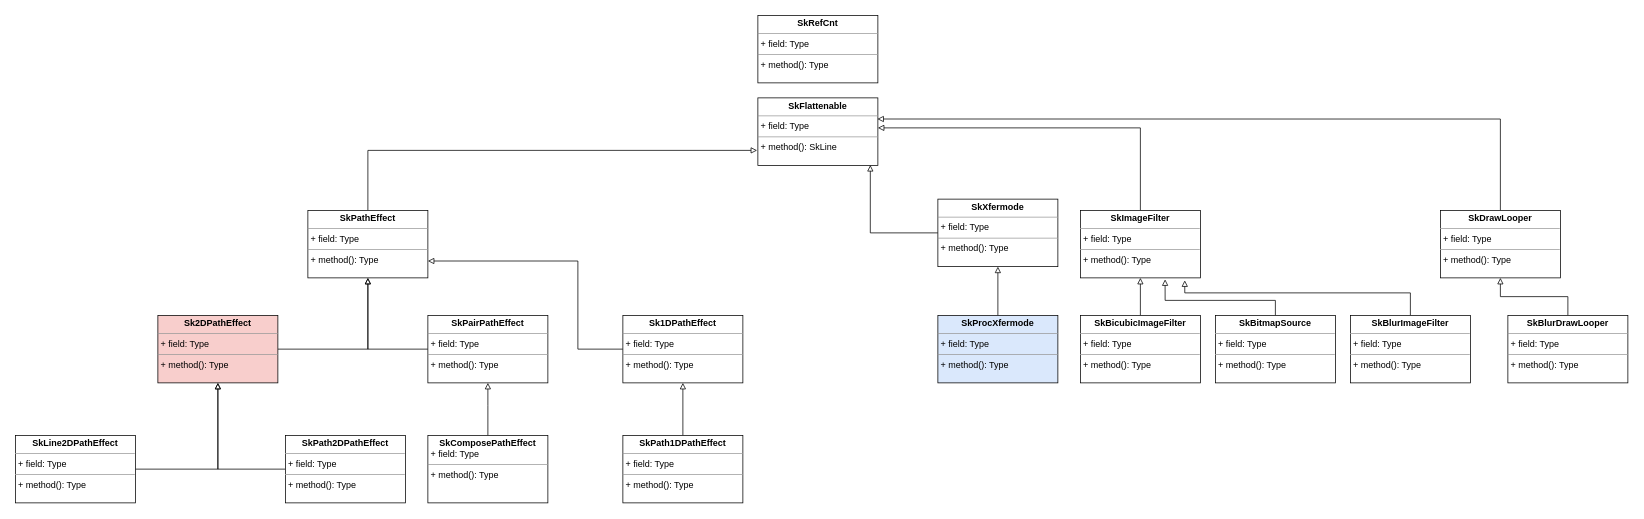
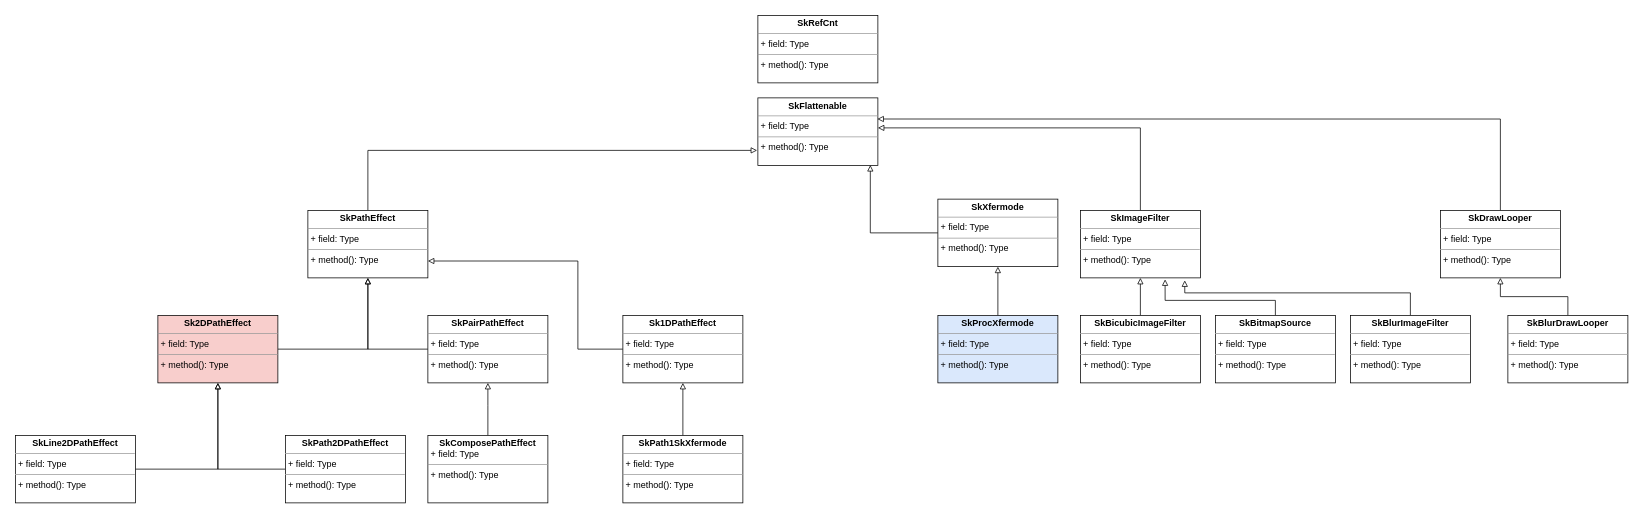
(799, 114) -> (795, 114)
(668, 452) -> (666, 452)
